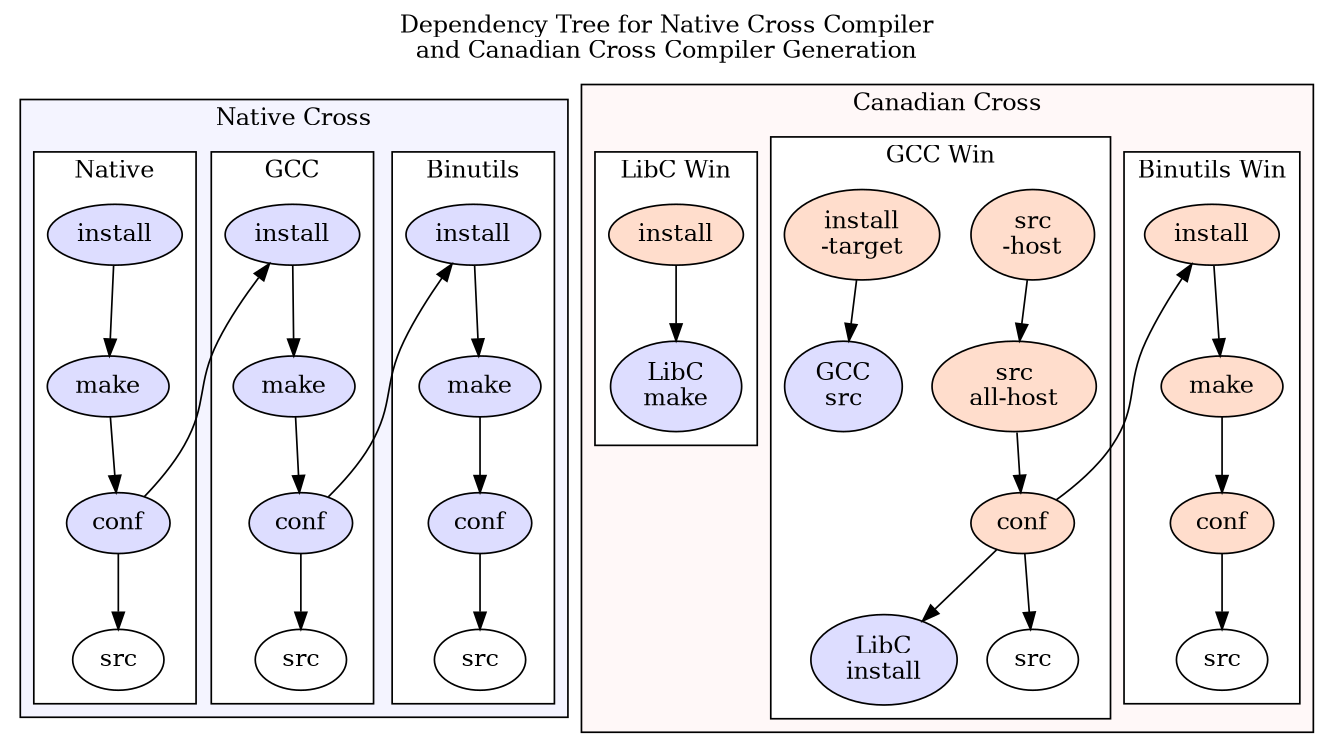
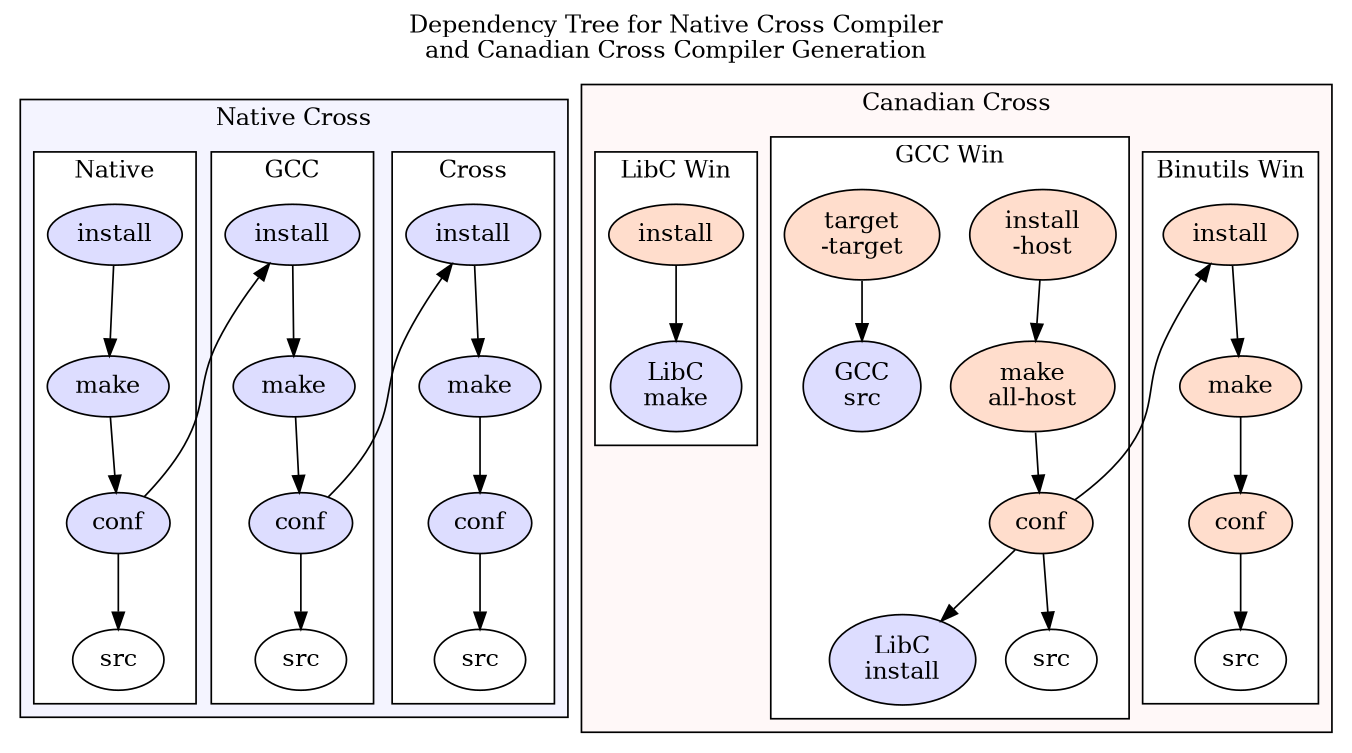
(473, 171) -> (473, 171)
(862, 235) -> (862, 235)
(1033, 235) -> (1043, 235)
(1014, 386) -> (1033, 386)
